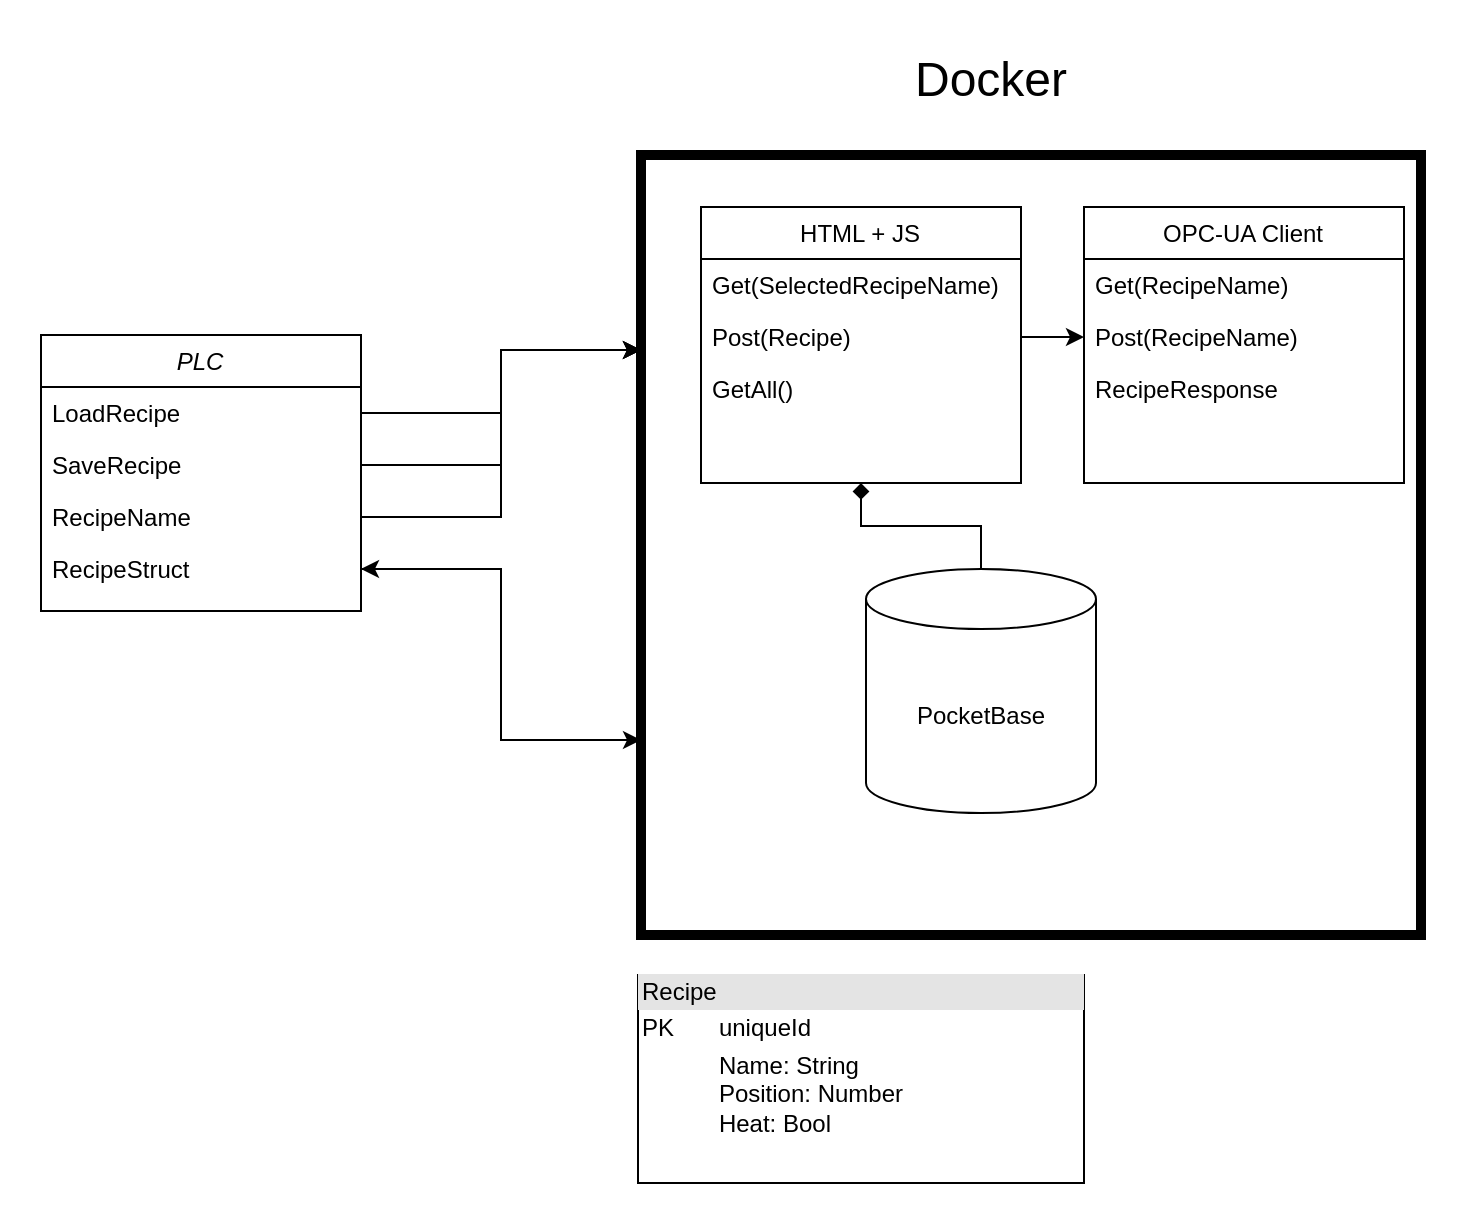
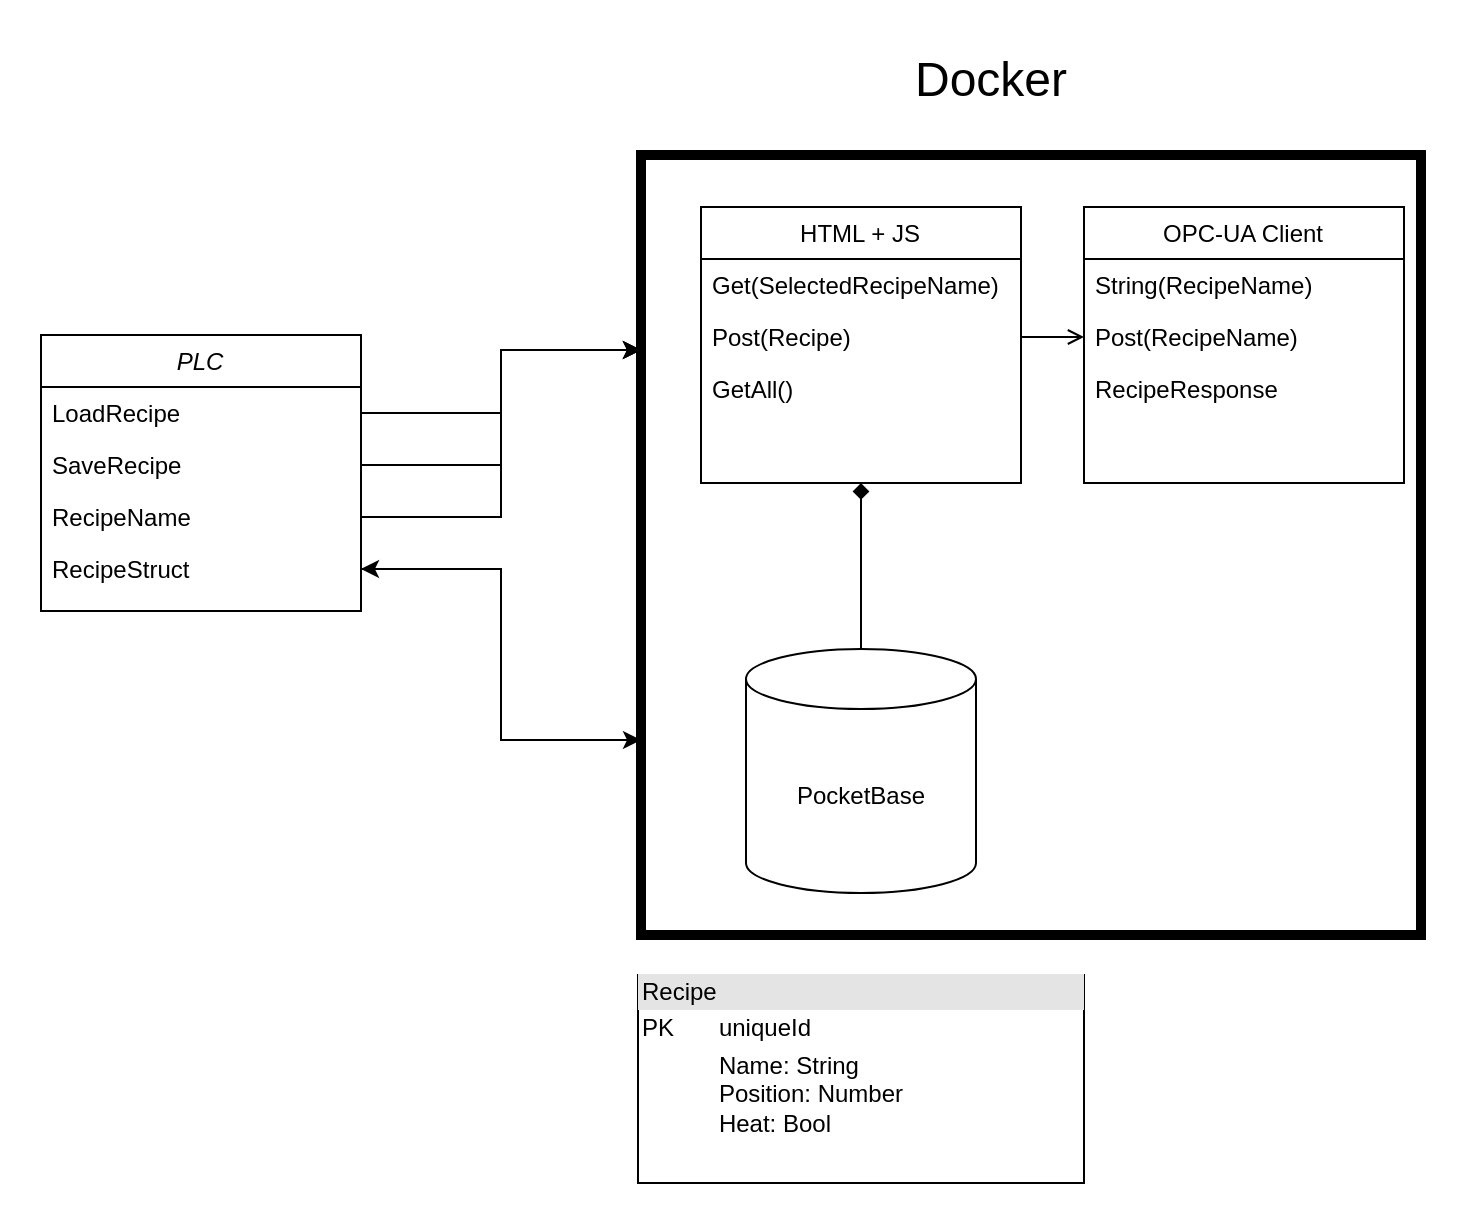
(1193, 286) -> (1210, 286)
(1069, 337) -> (1072, 337)
(981, 691) -> (861, 771)
